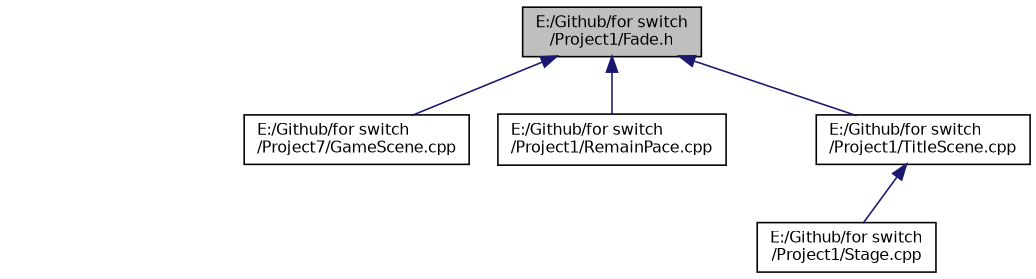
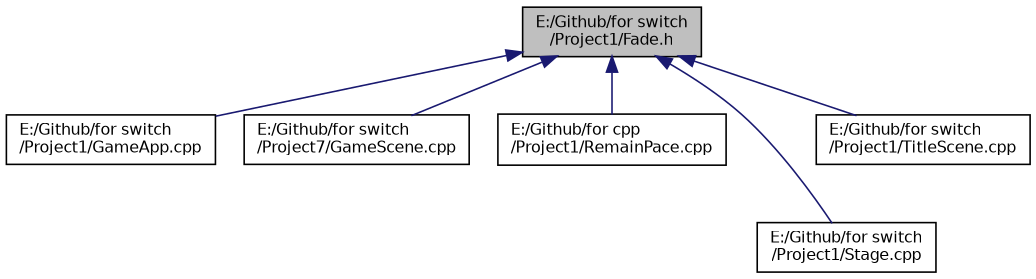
none -> (111, 140)
(612, 140) -> (612, 140)
(880, 200) -> (761, 133)
